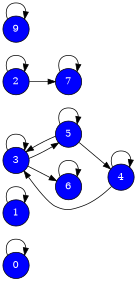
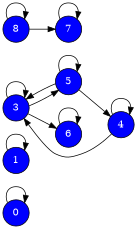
(16, 29) -> none
(16, 82) -> (16, 29)
